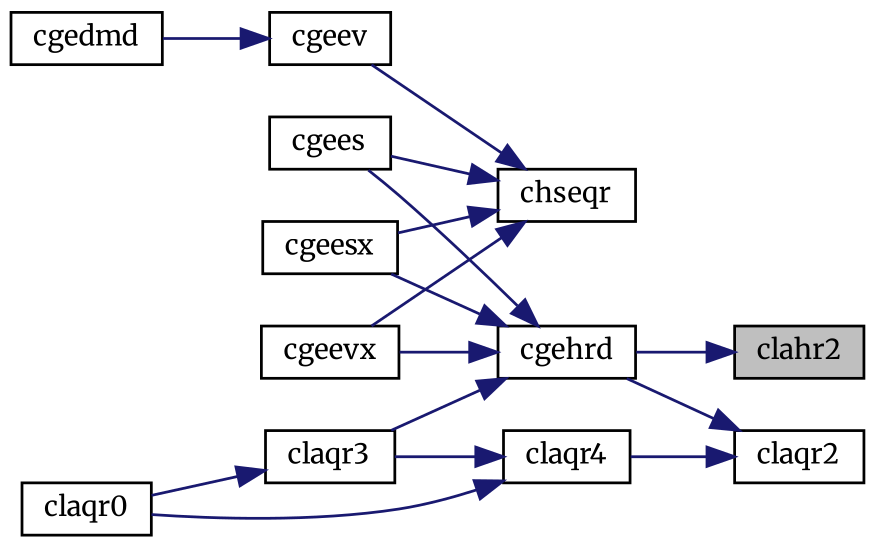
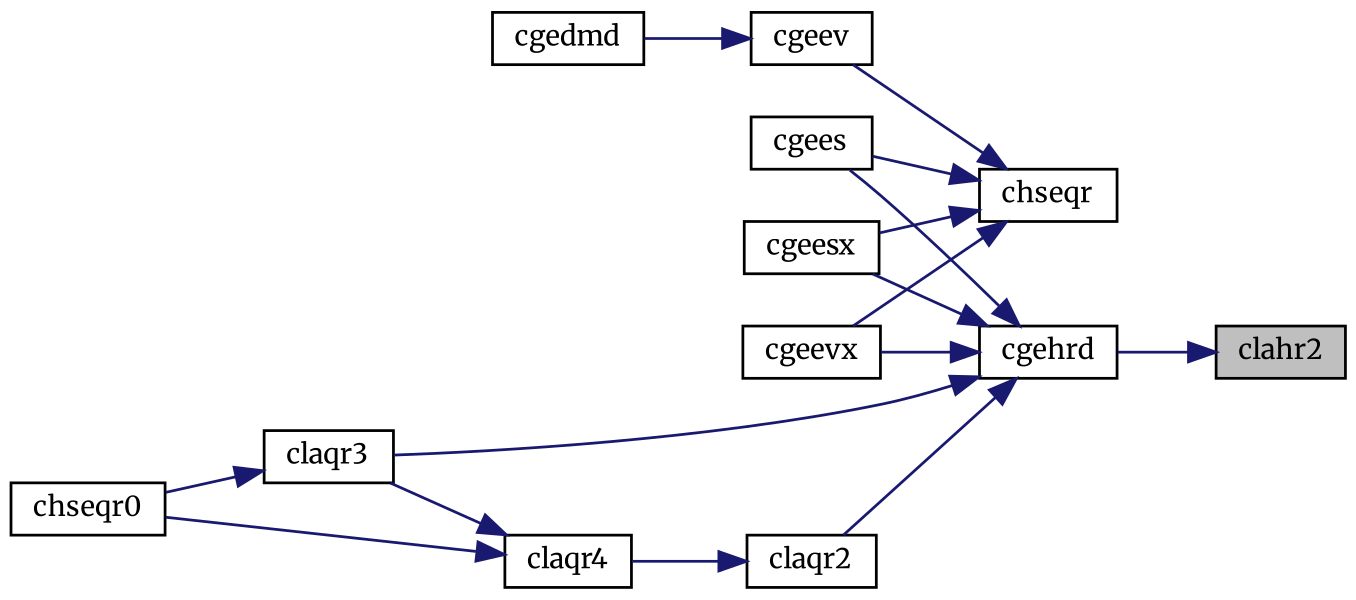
(670, 399) -> (919, 466)
(87, 509) -> (88, 509)
